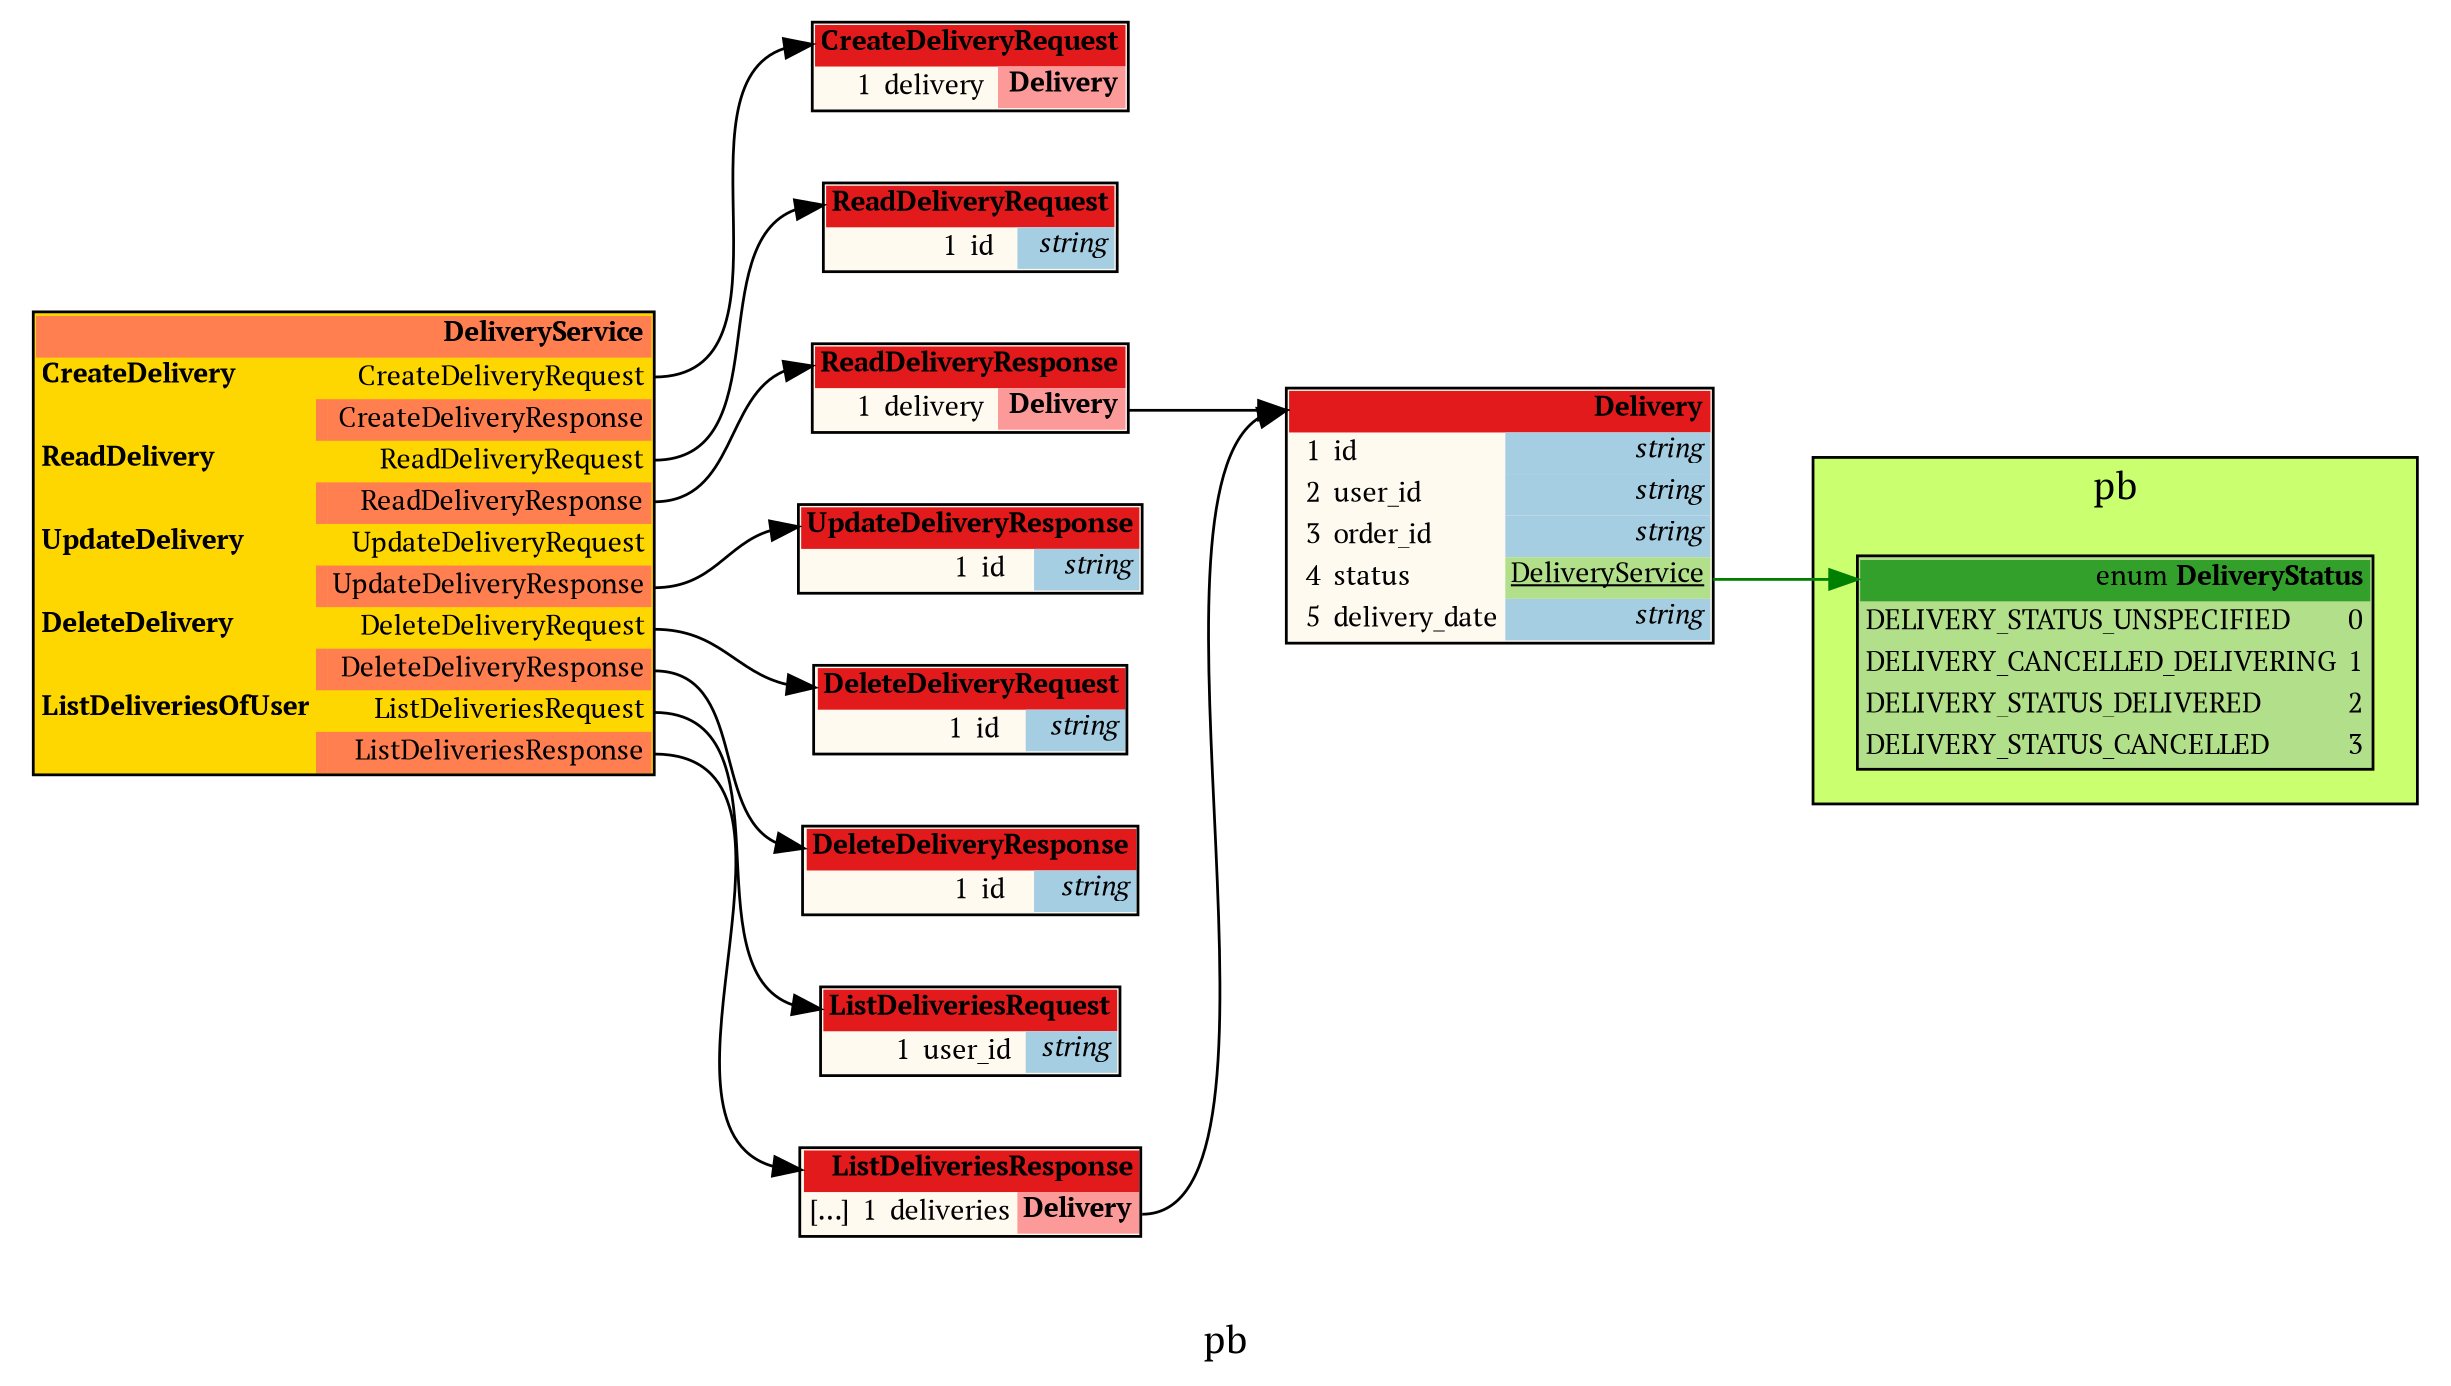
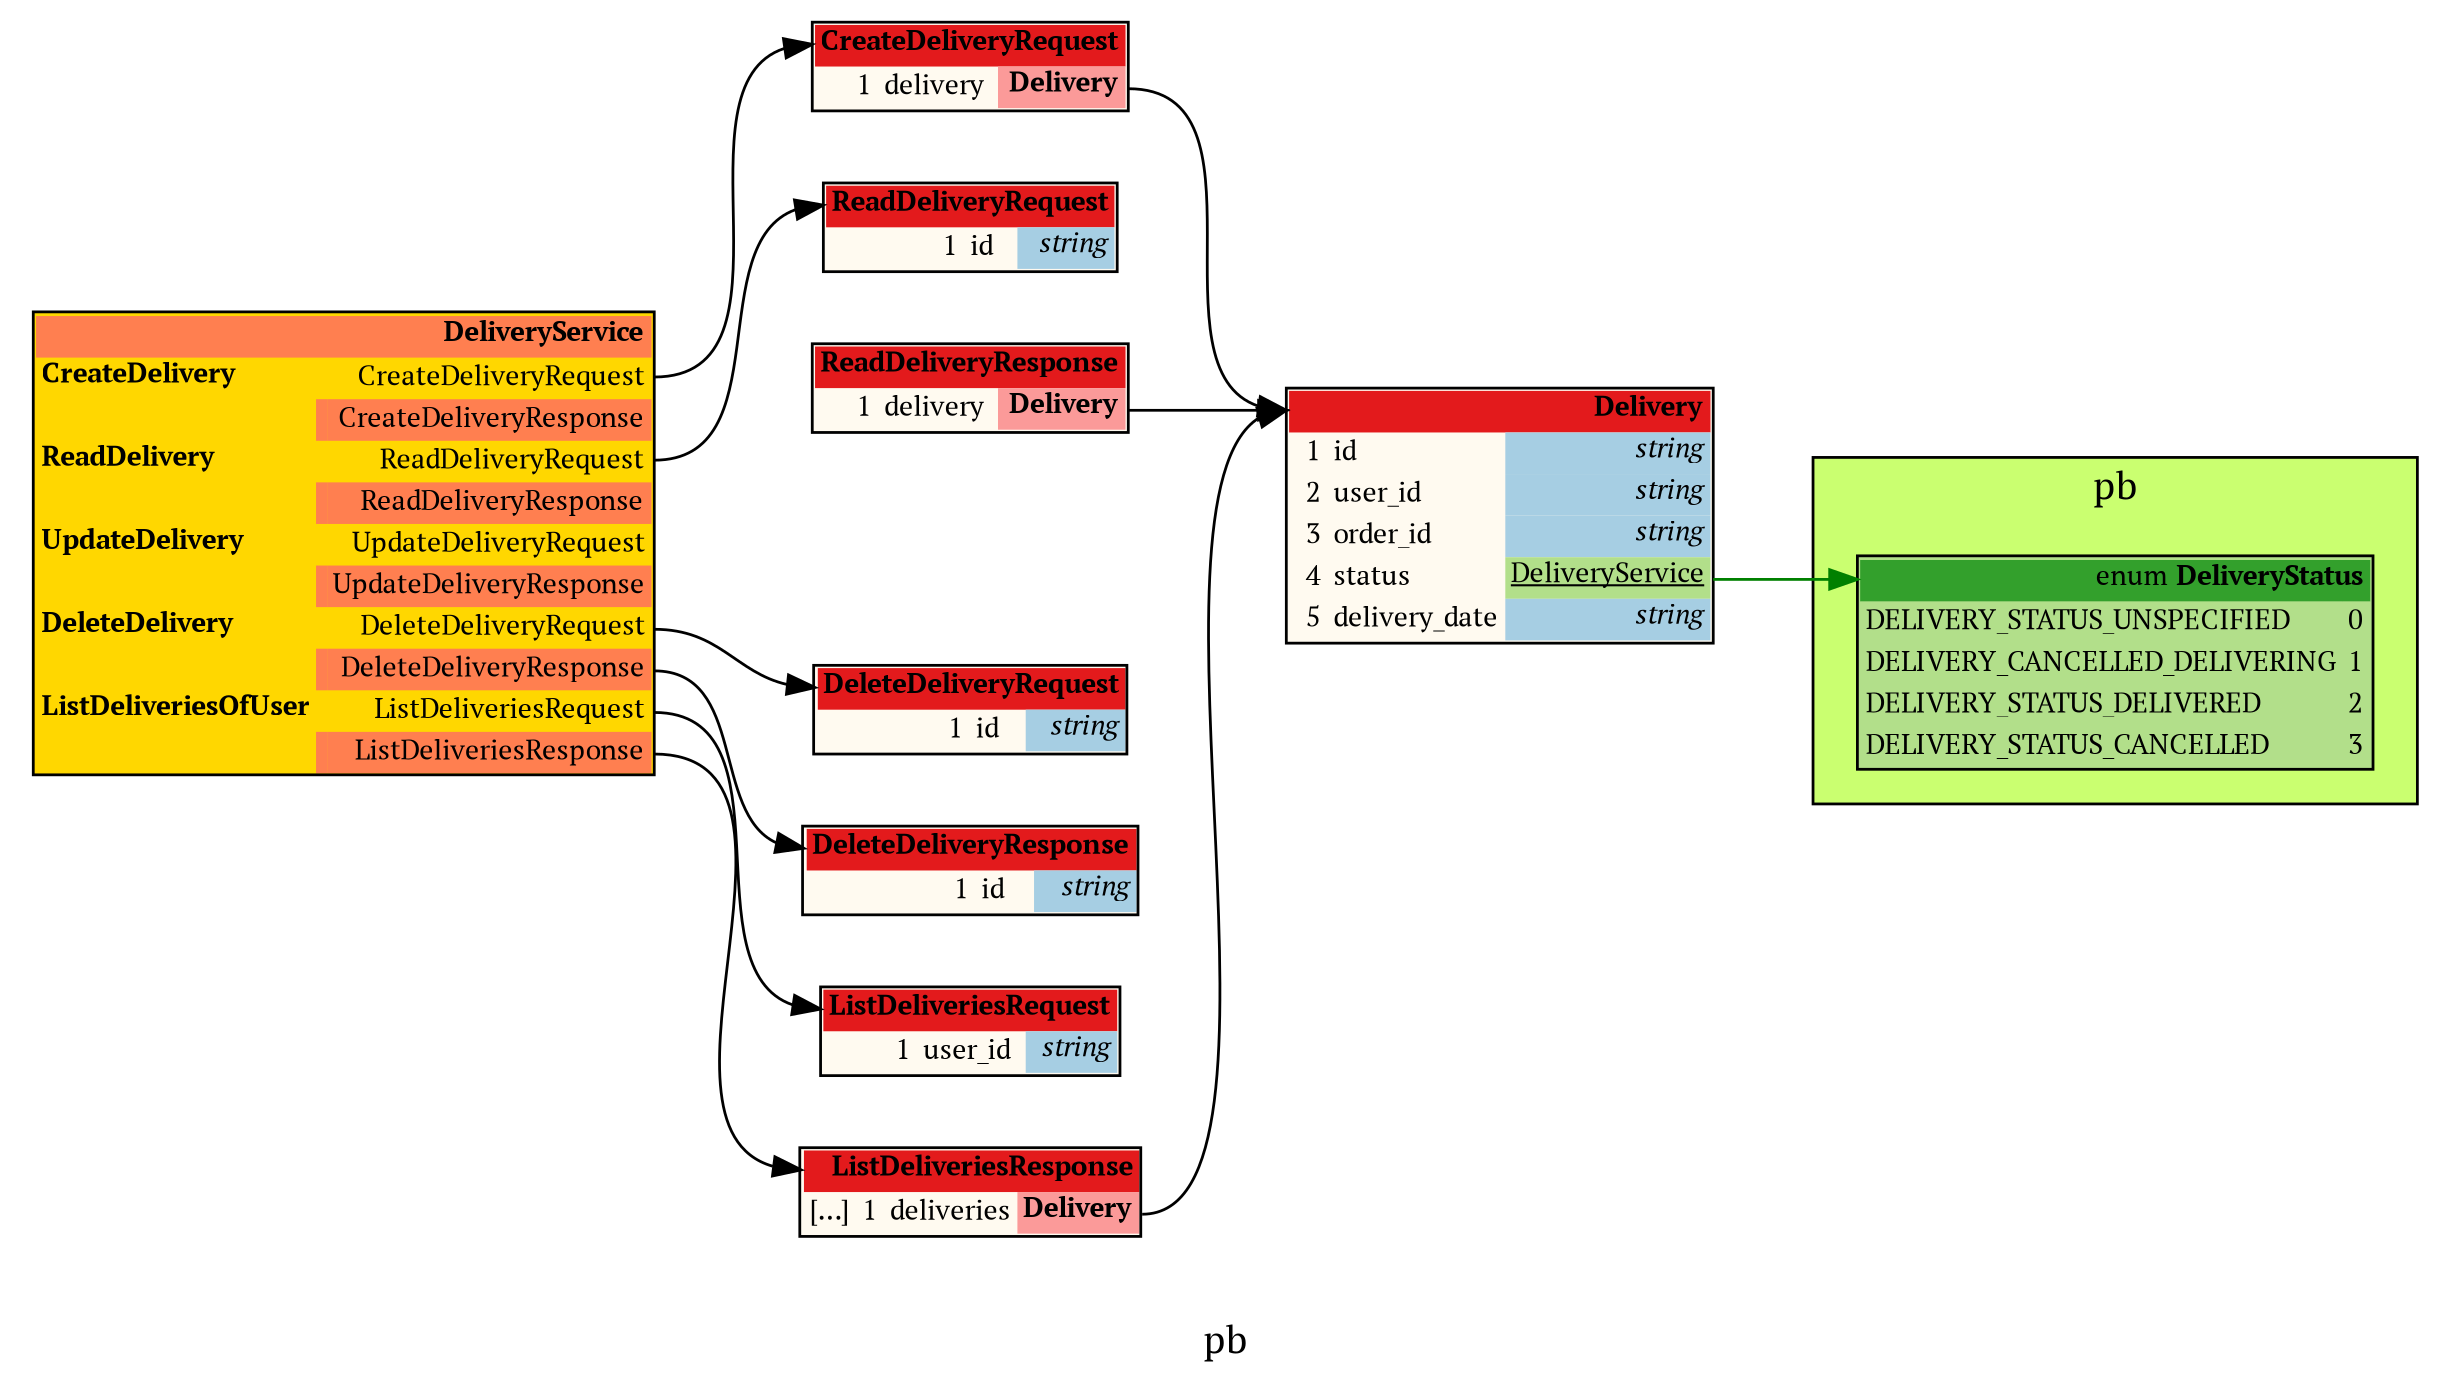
none -> (1207, 236)
(727, 447) -> none
(970, 549) -> none
